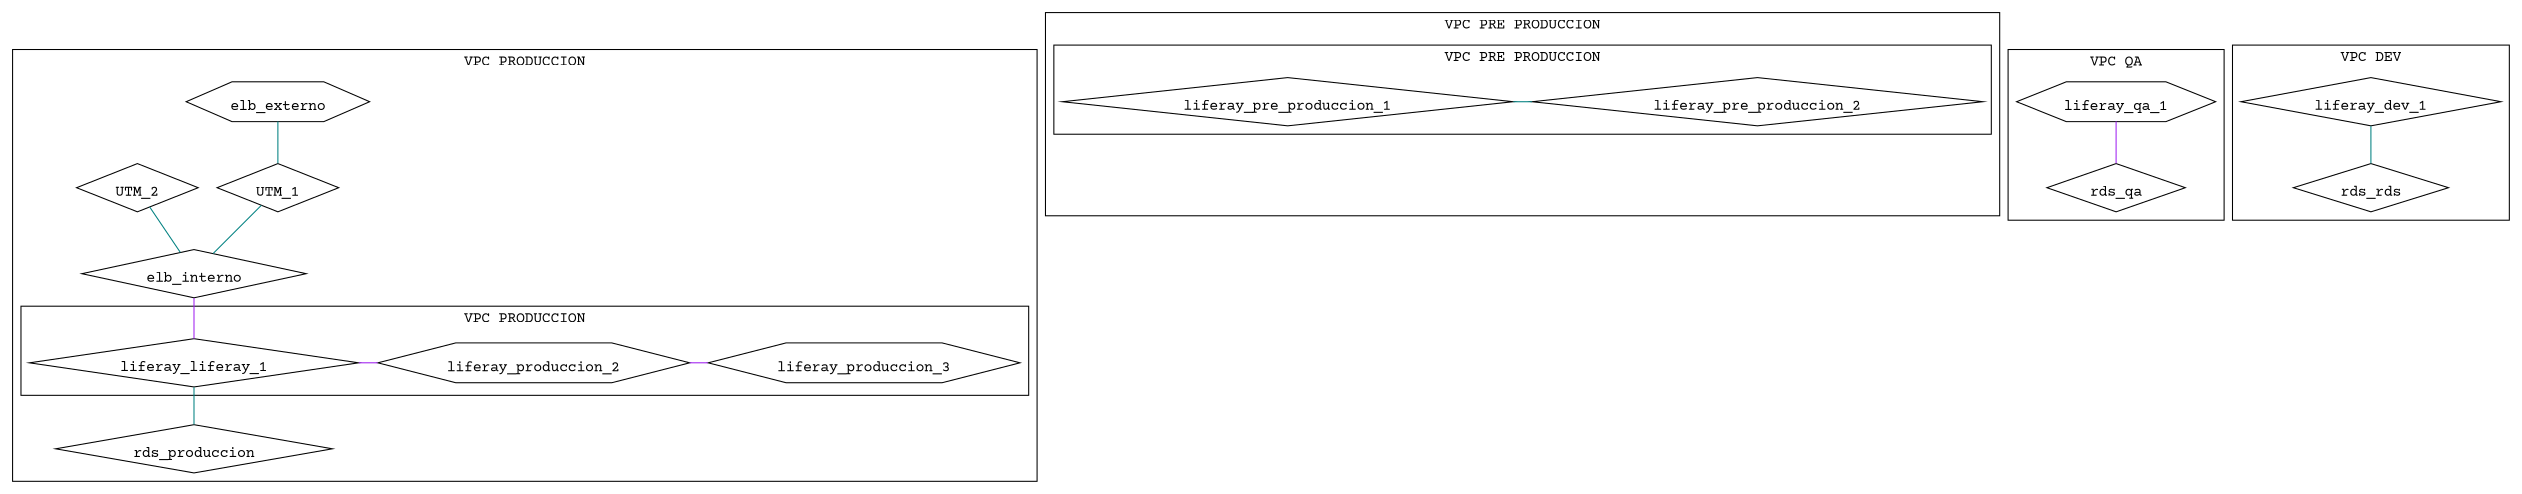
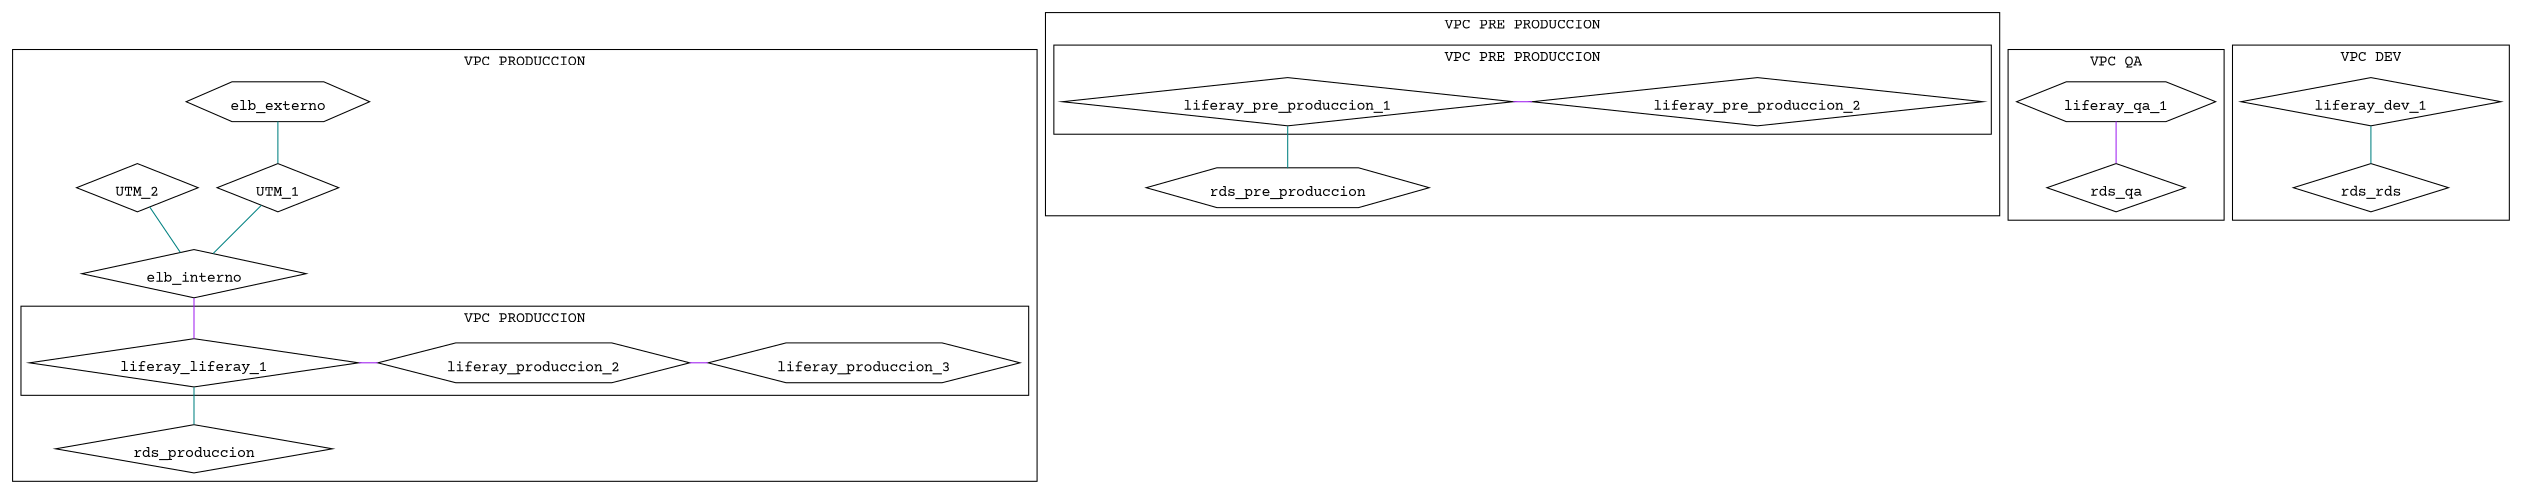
(1523, 102) -> (1523, 102)
none -> (1288, 188)
